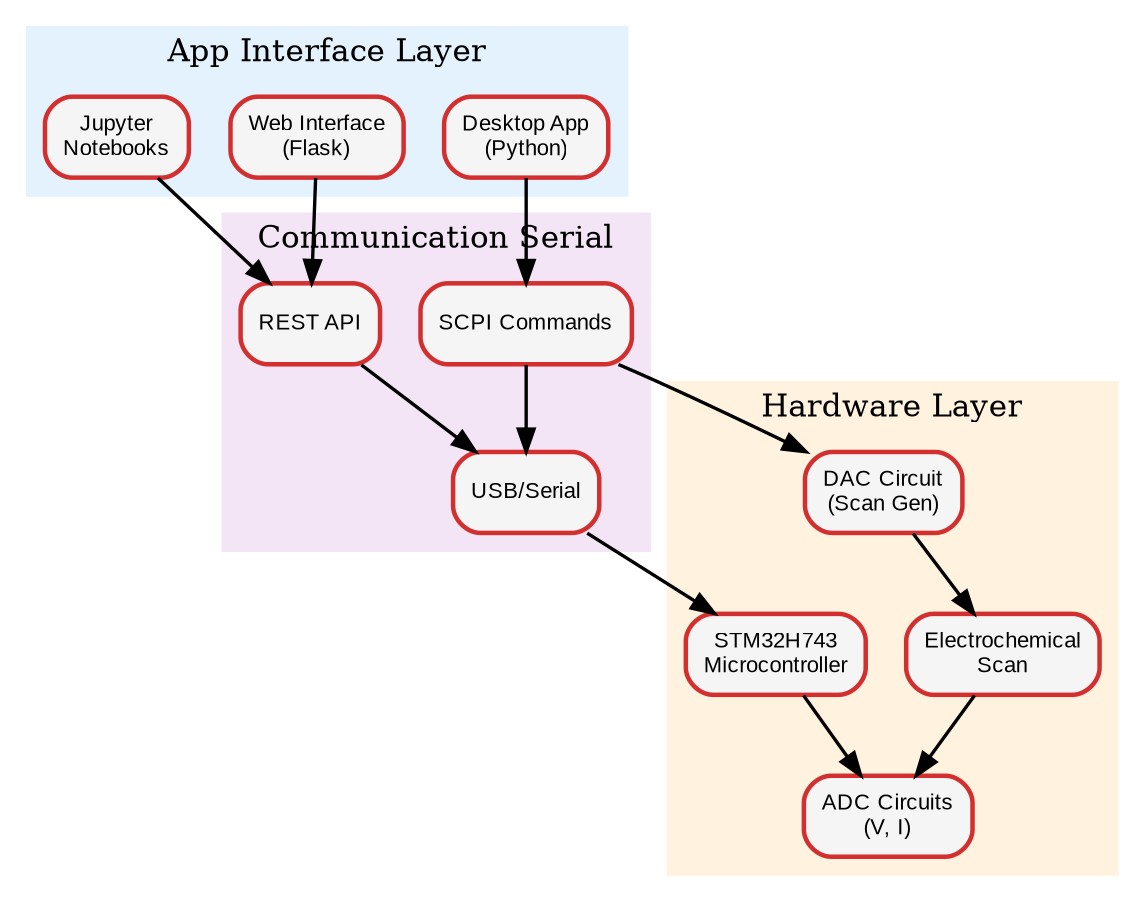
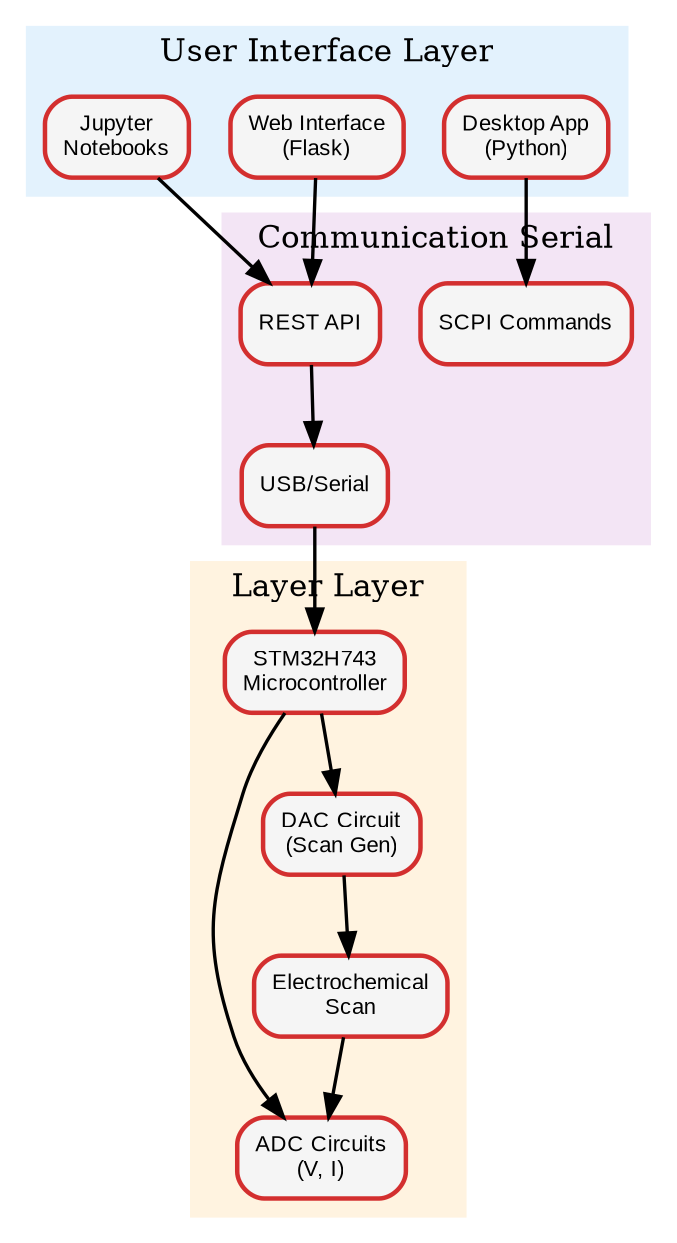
(327, 53) -> (327, 53)
(526, 397) -> none
(702, 402) -> (326, 742)
(893, 408) -> (328, 588)
